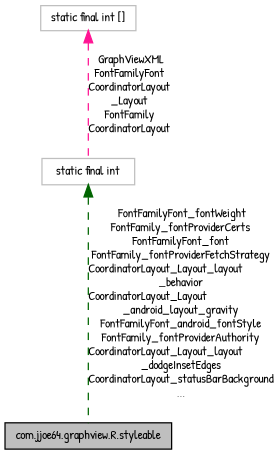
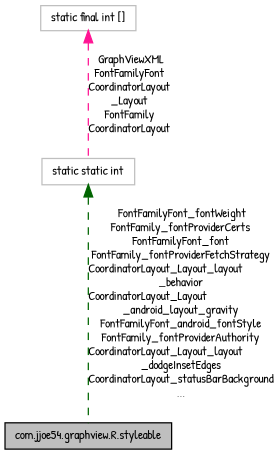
(88, 172) -> (88, 172)
(88, 436) -> (88, 436)
